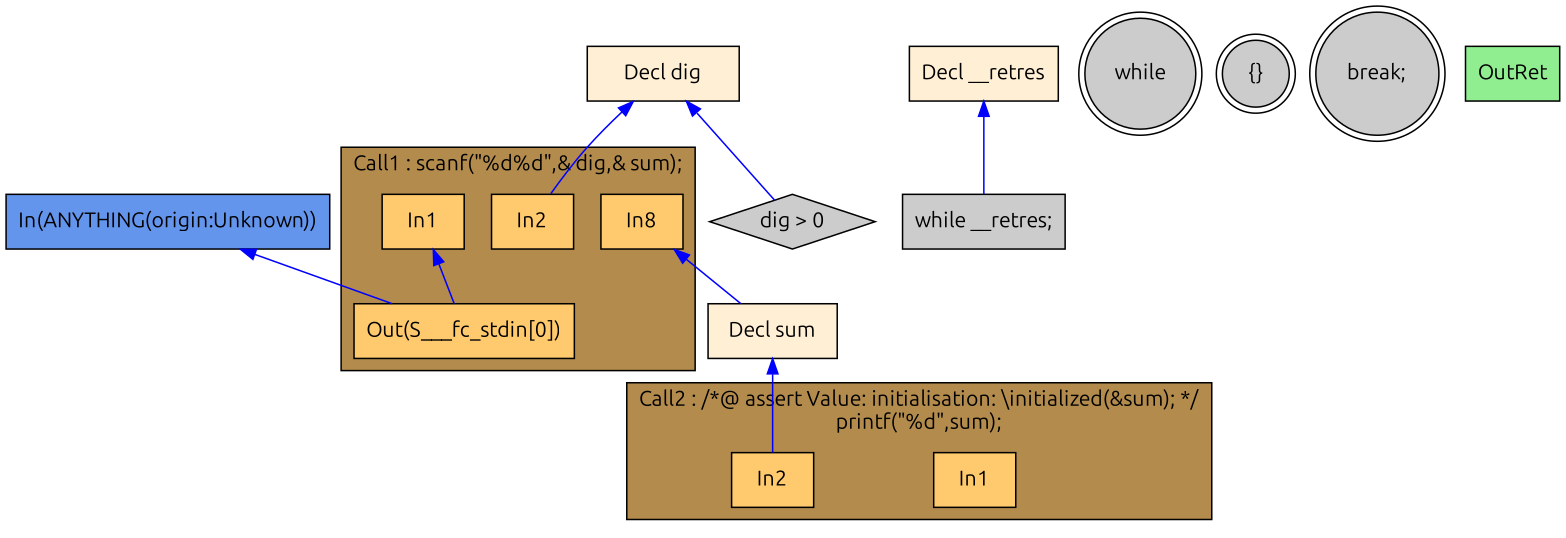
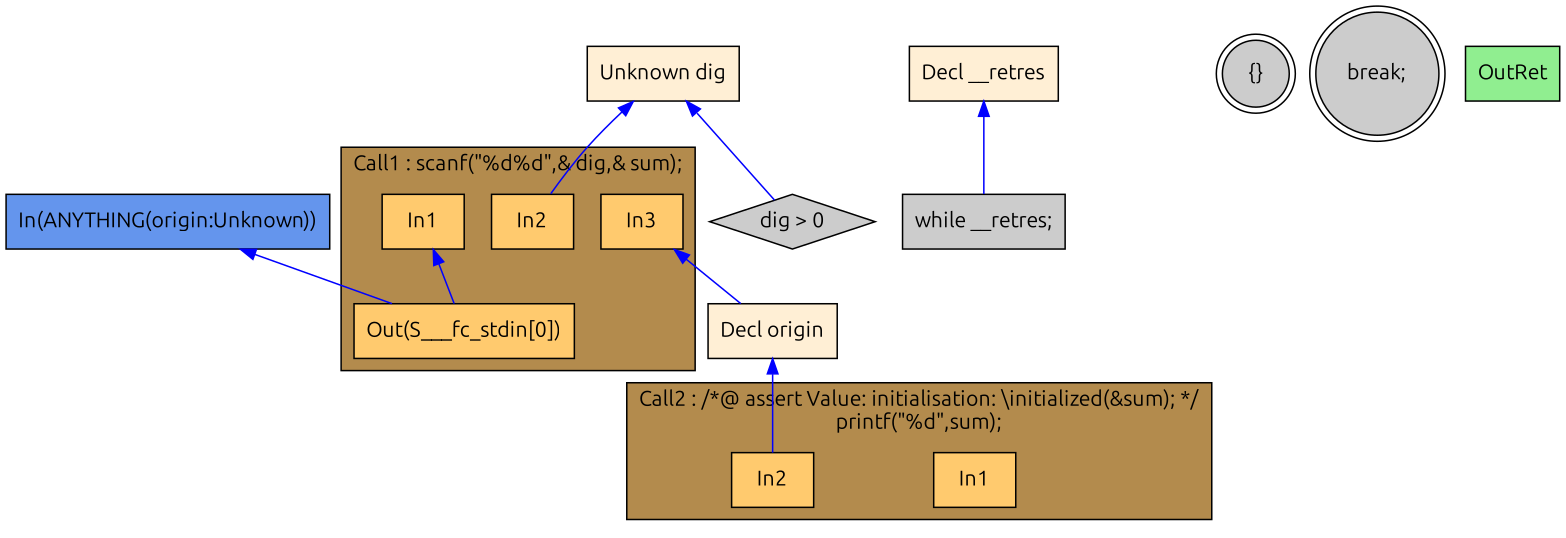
(663, 74) -> (663, 74)
(1140, 74) -> none
(642, 222) -> (642, 222)
(773, 331) -> (773, 331)
